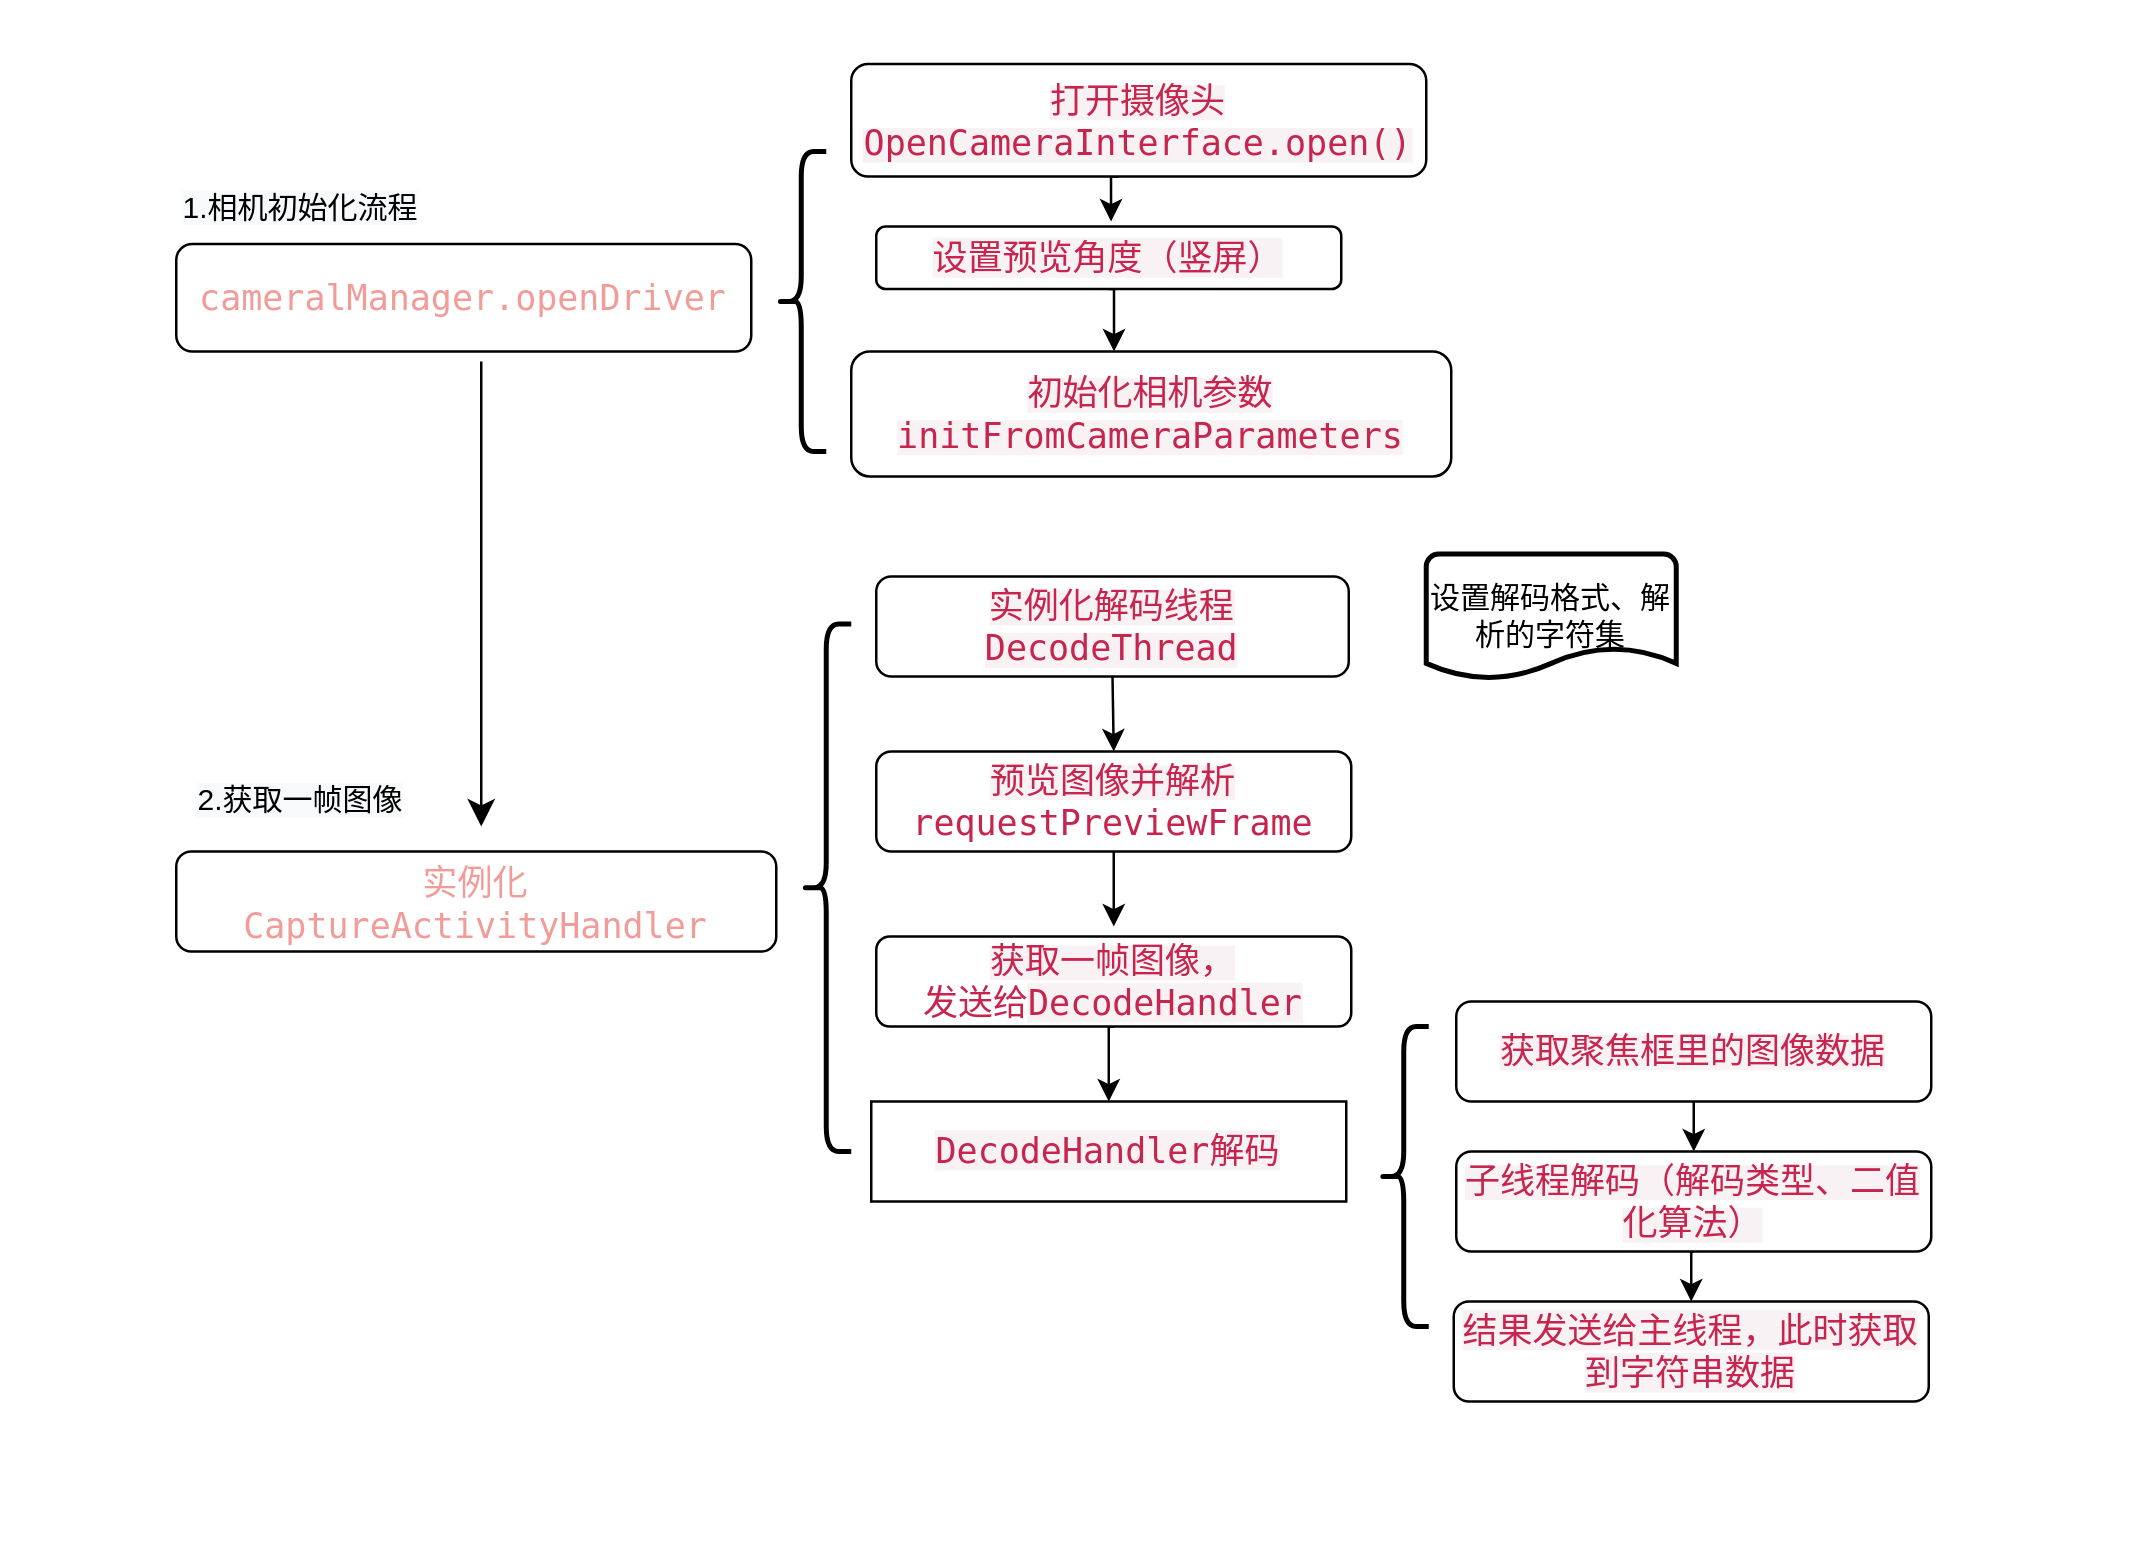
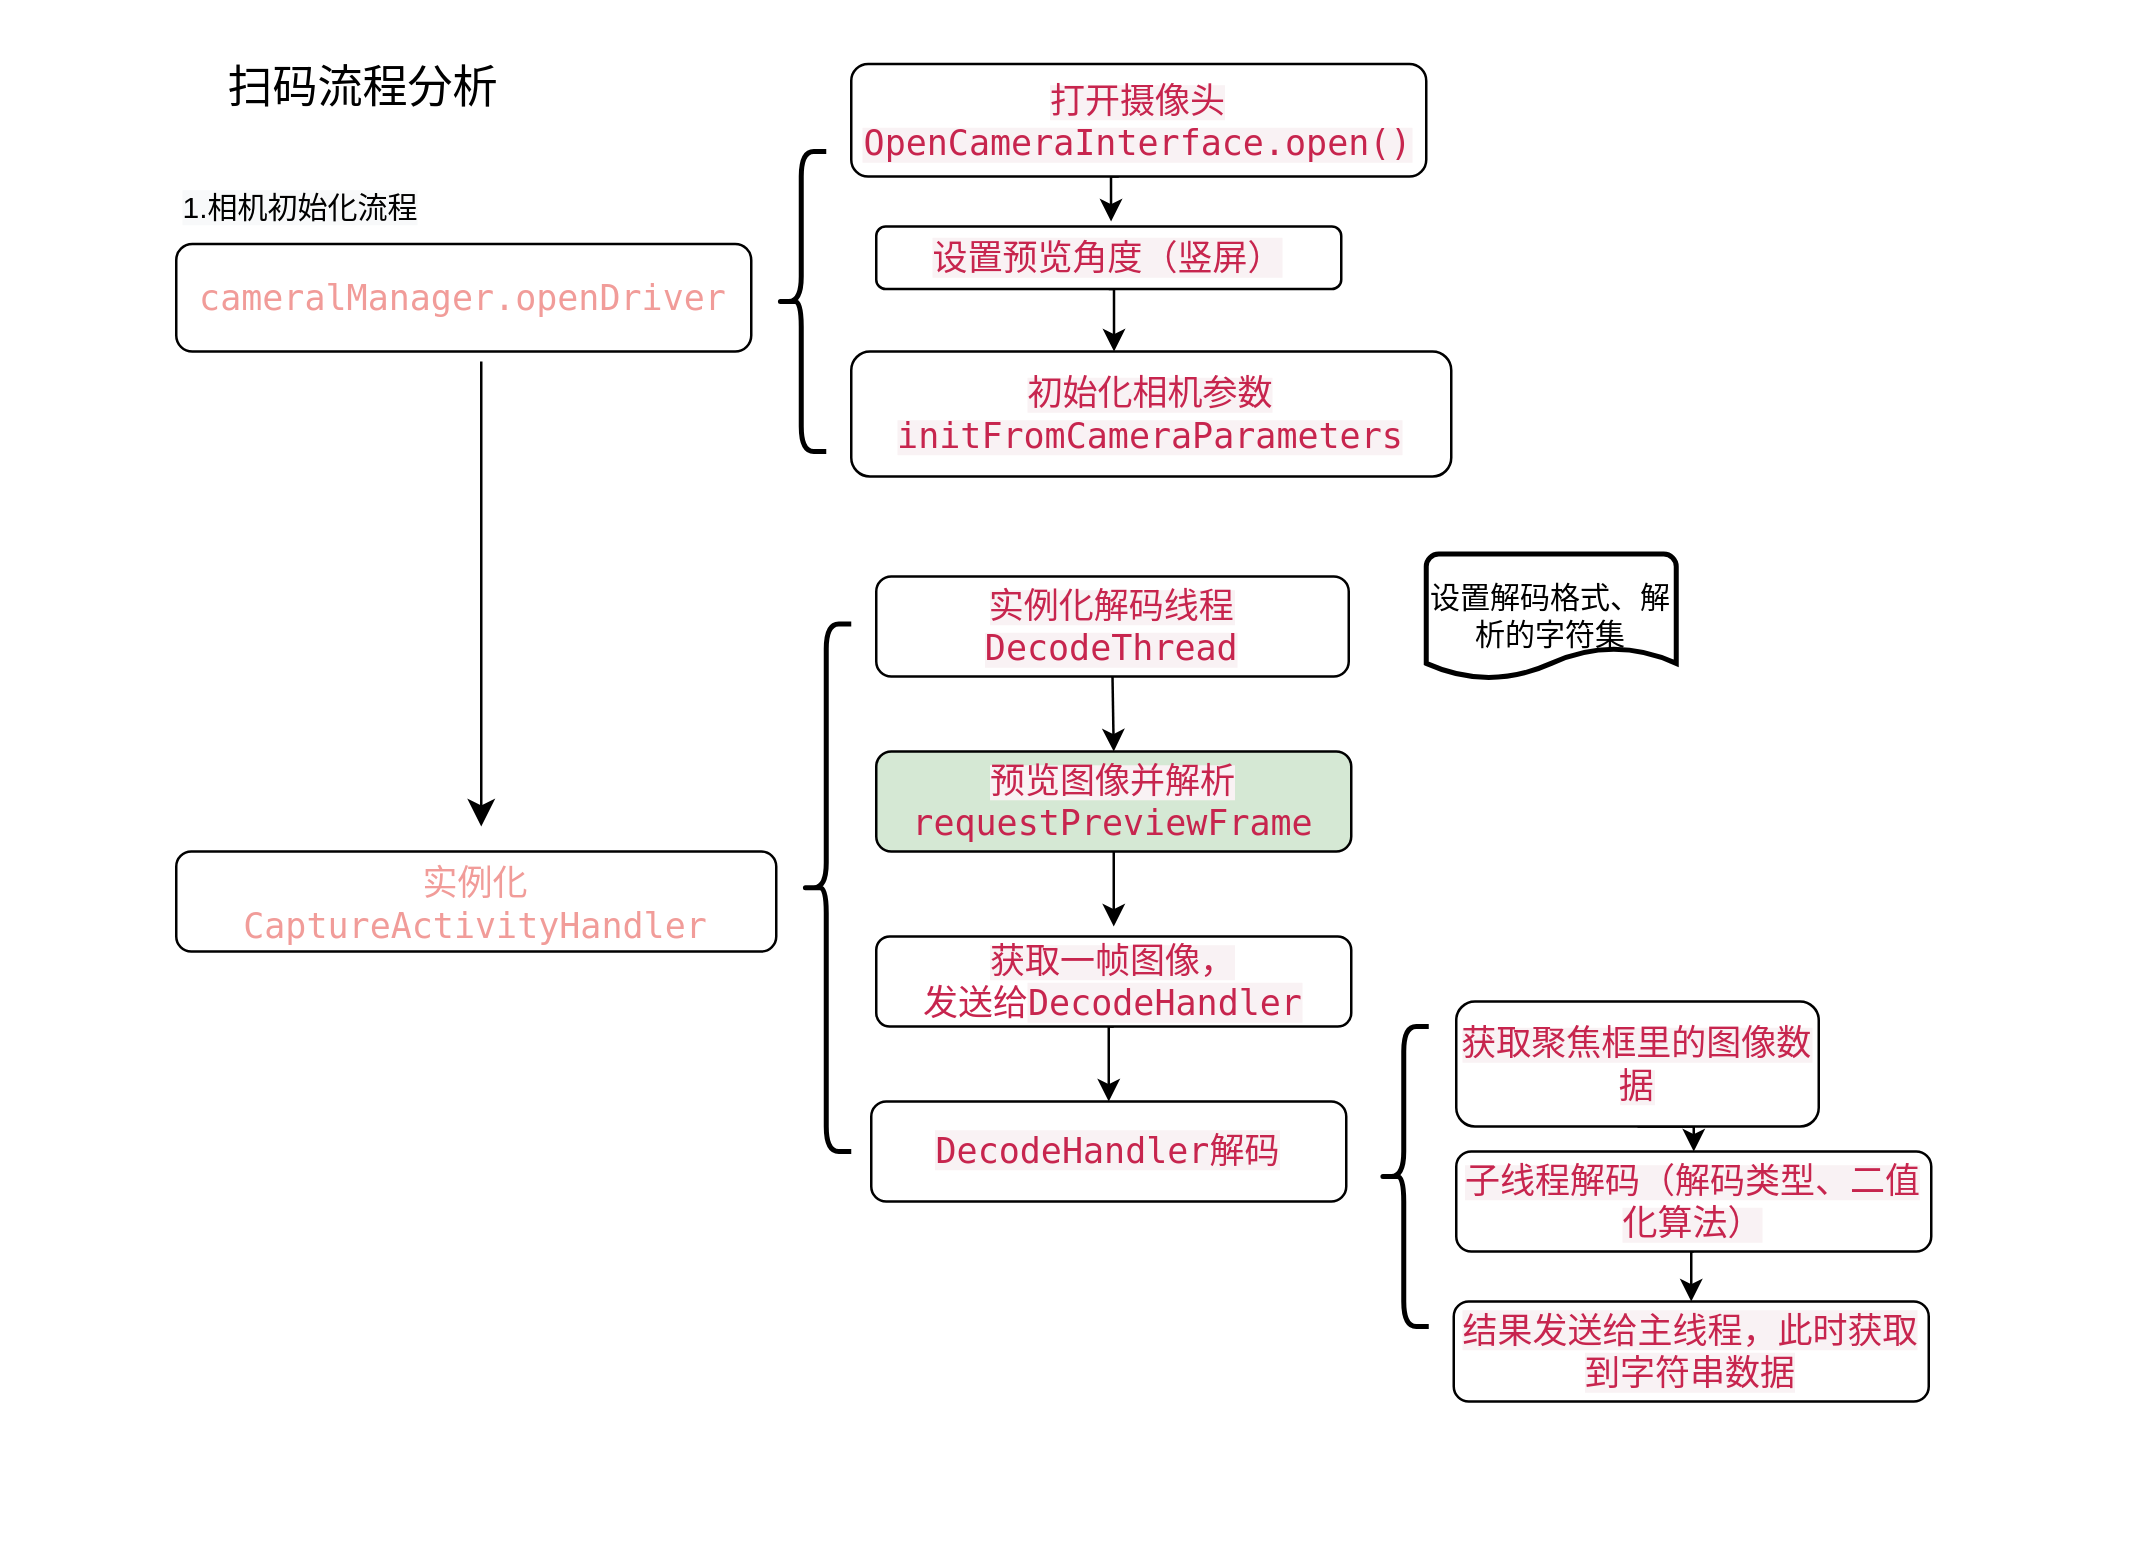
none -> (364, 89)
(301, 801) -> none
(1114, 801) -> (1114, 801)
(1694, 1051) -> (1638, 1064)
(1109, 1151) -> (1109, 1151)
